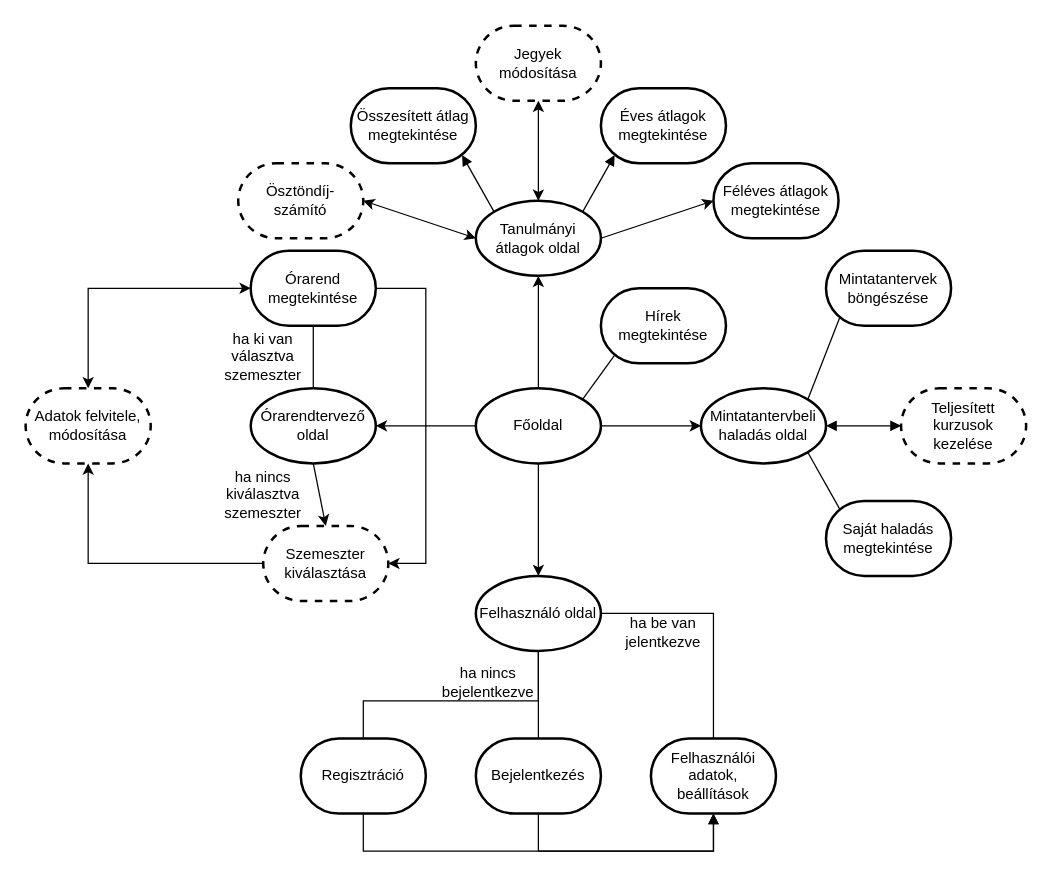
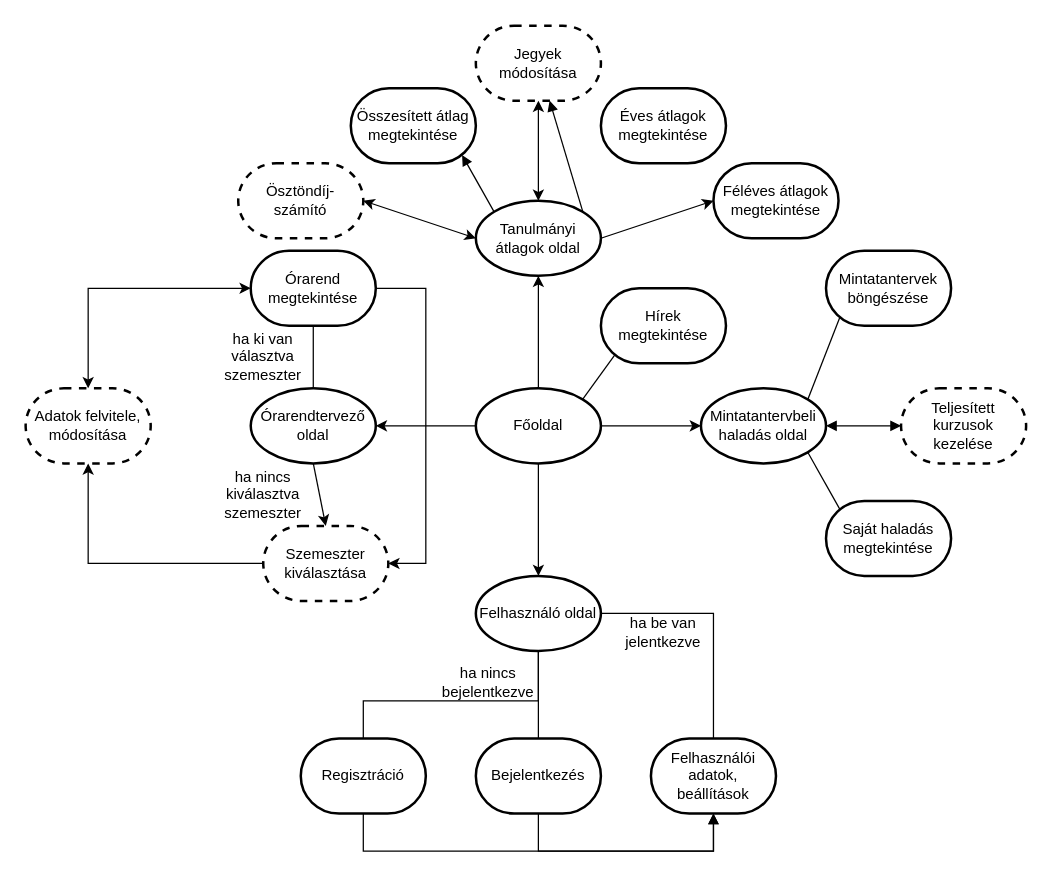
(596, 188) -> (568, 161)
